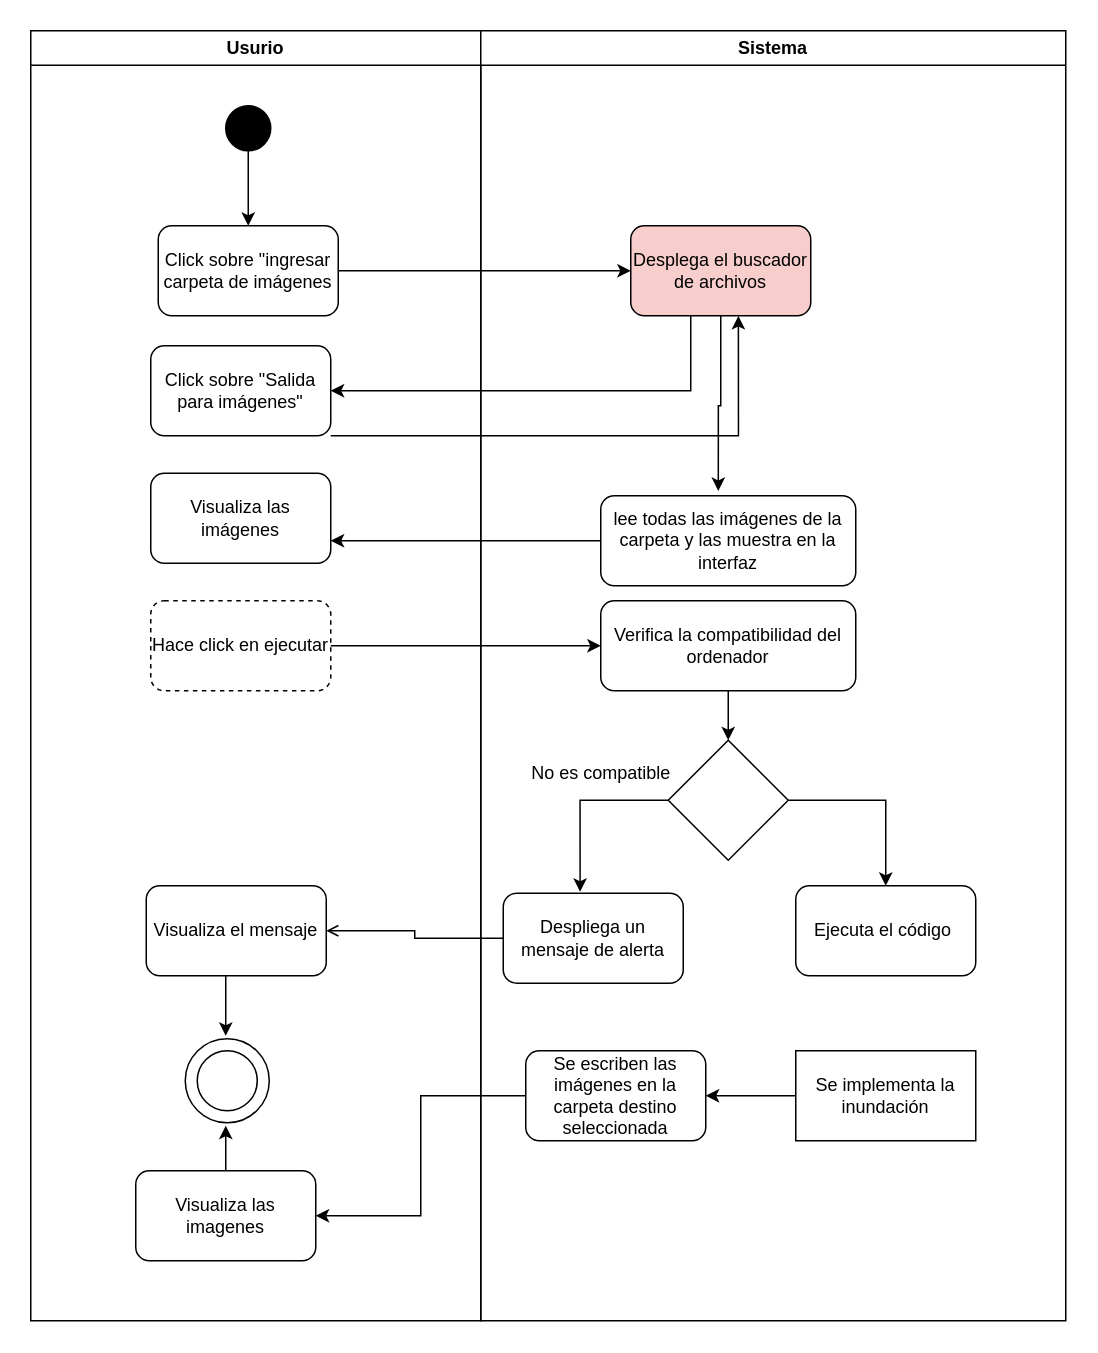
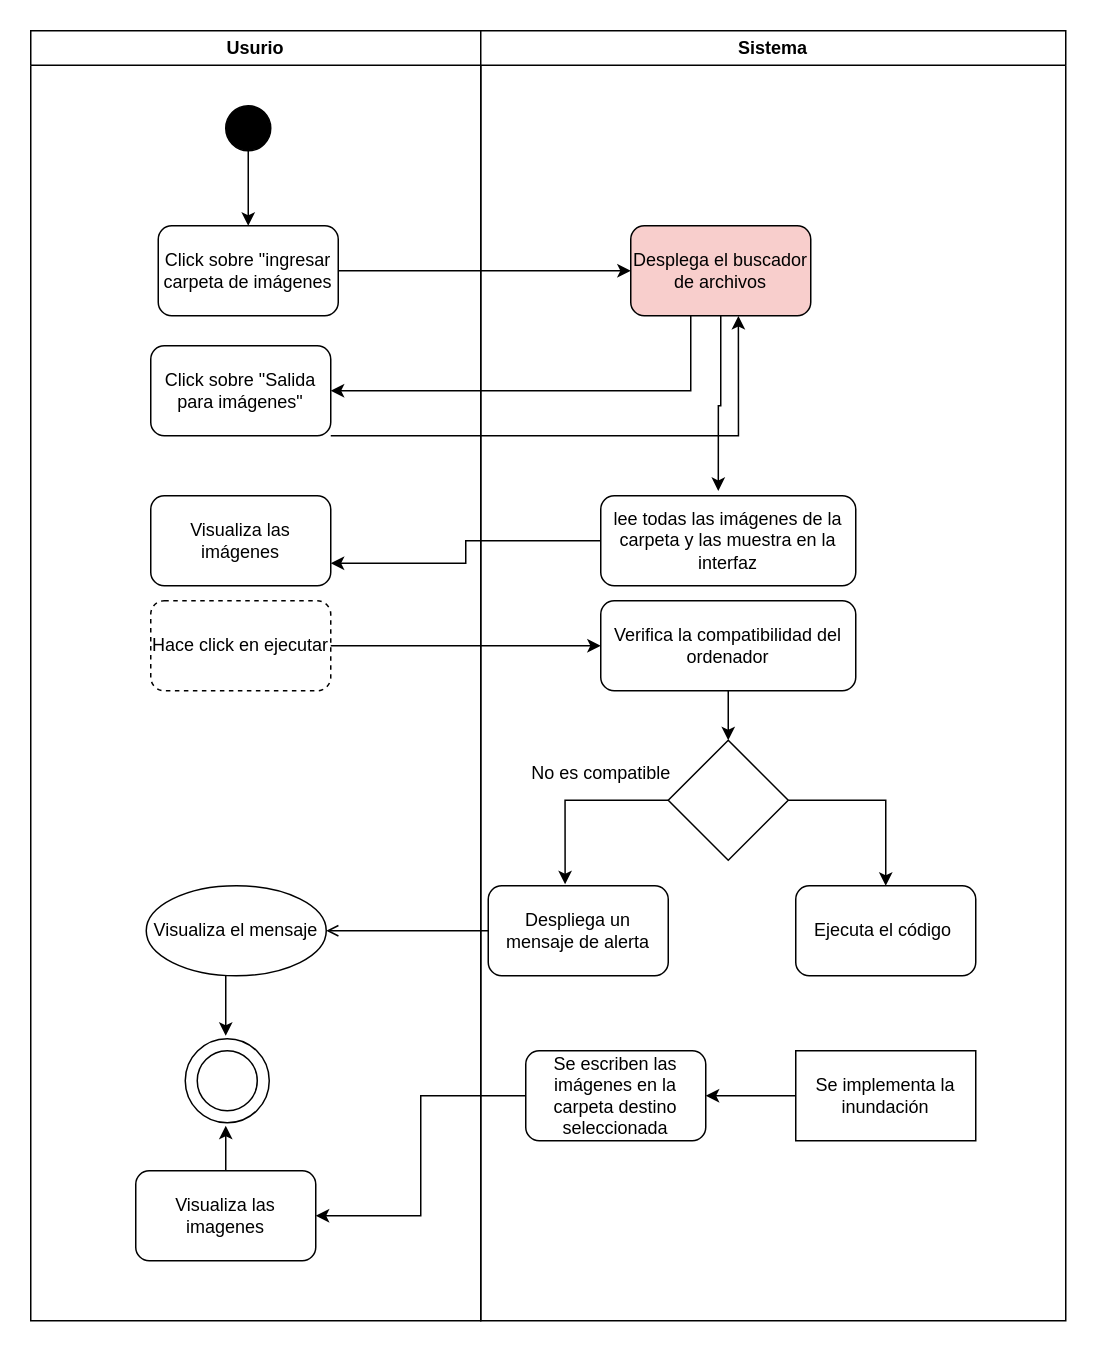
(241, 518) -> (241, 541)
(236, 931) -> (236, 931)
(593, 938) -> (578, 931)
